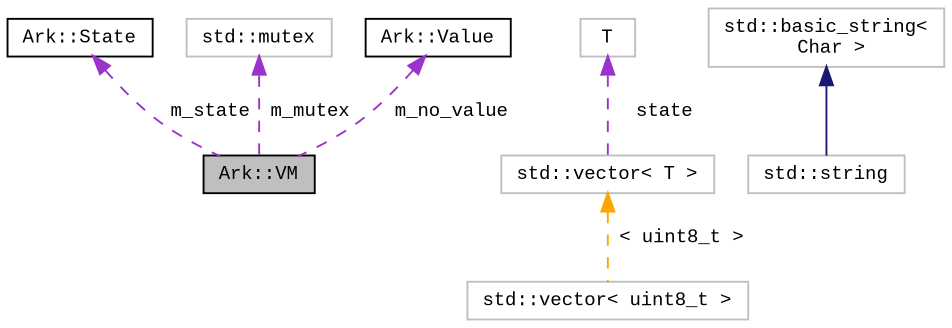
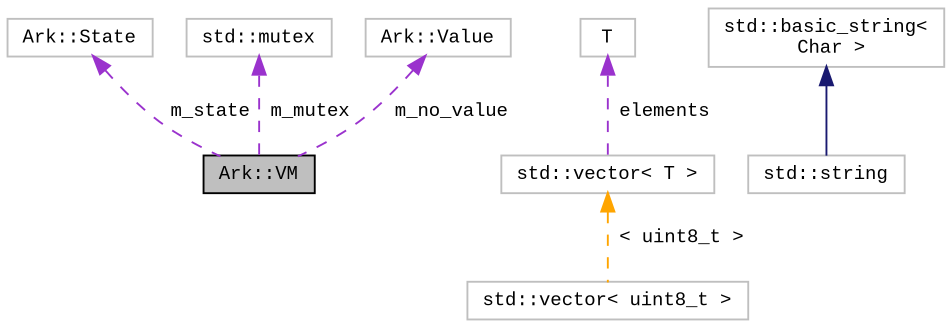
(80, 38) -> (80, 38)
(438, 38) -> (438, 38)
(660, 111) -> (660, 111)
